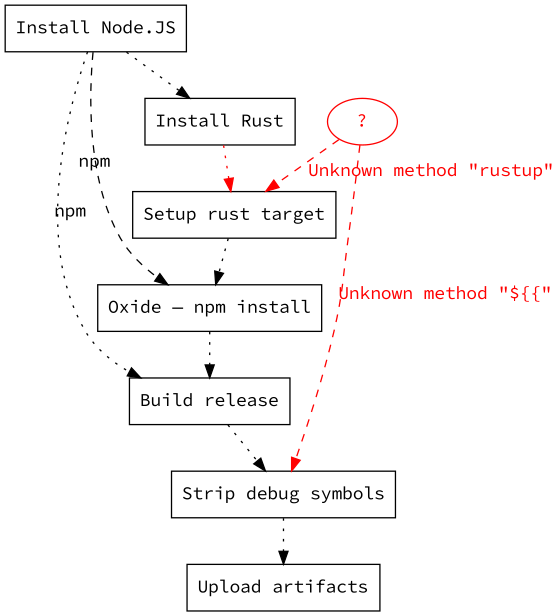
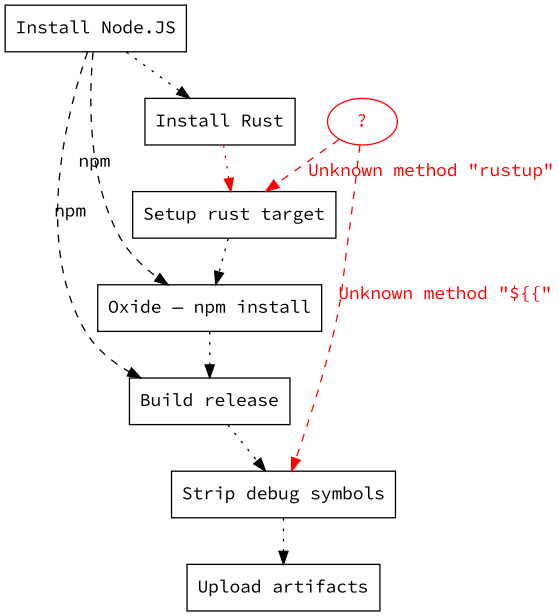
(58, 222) -> (58, 222)
